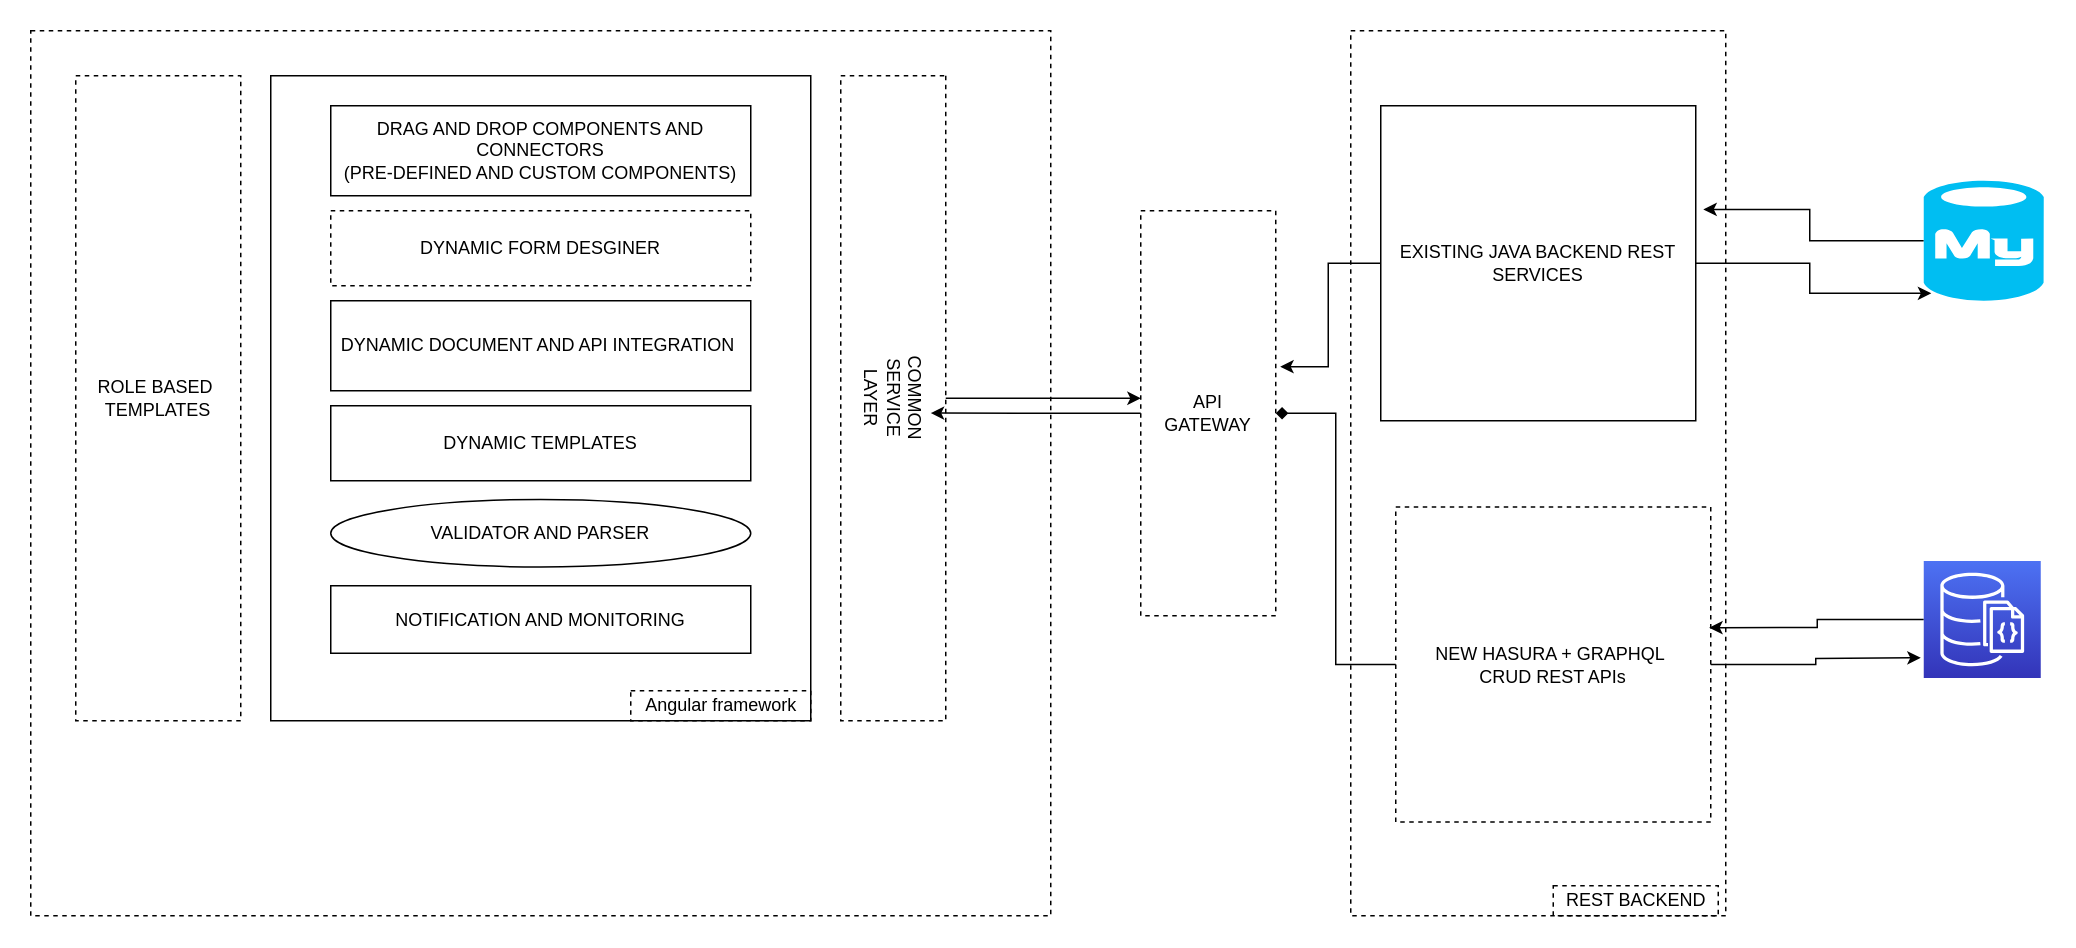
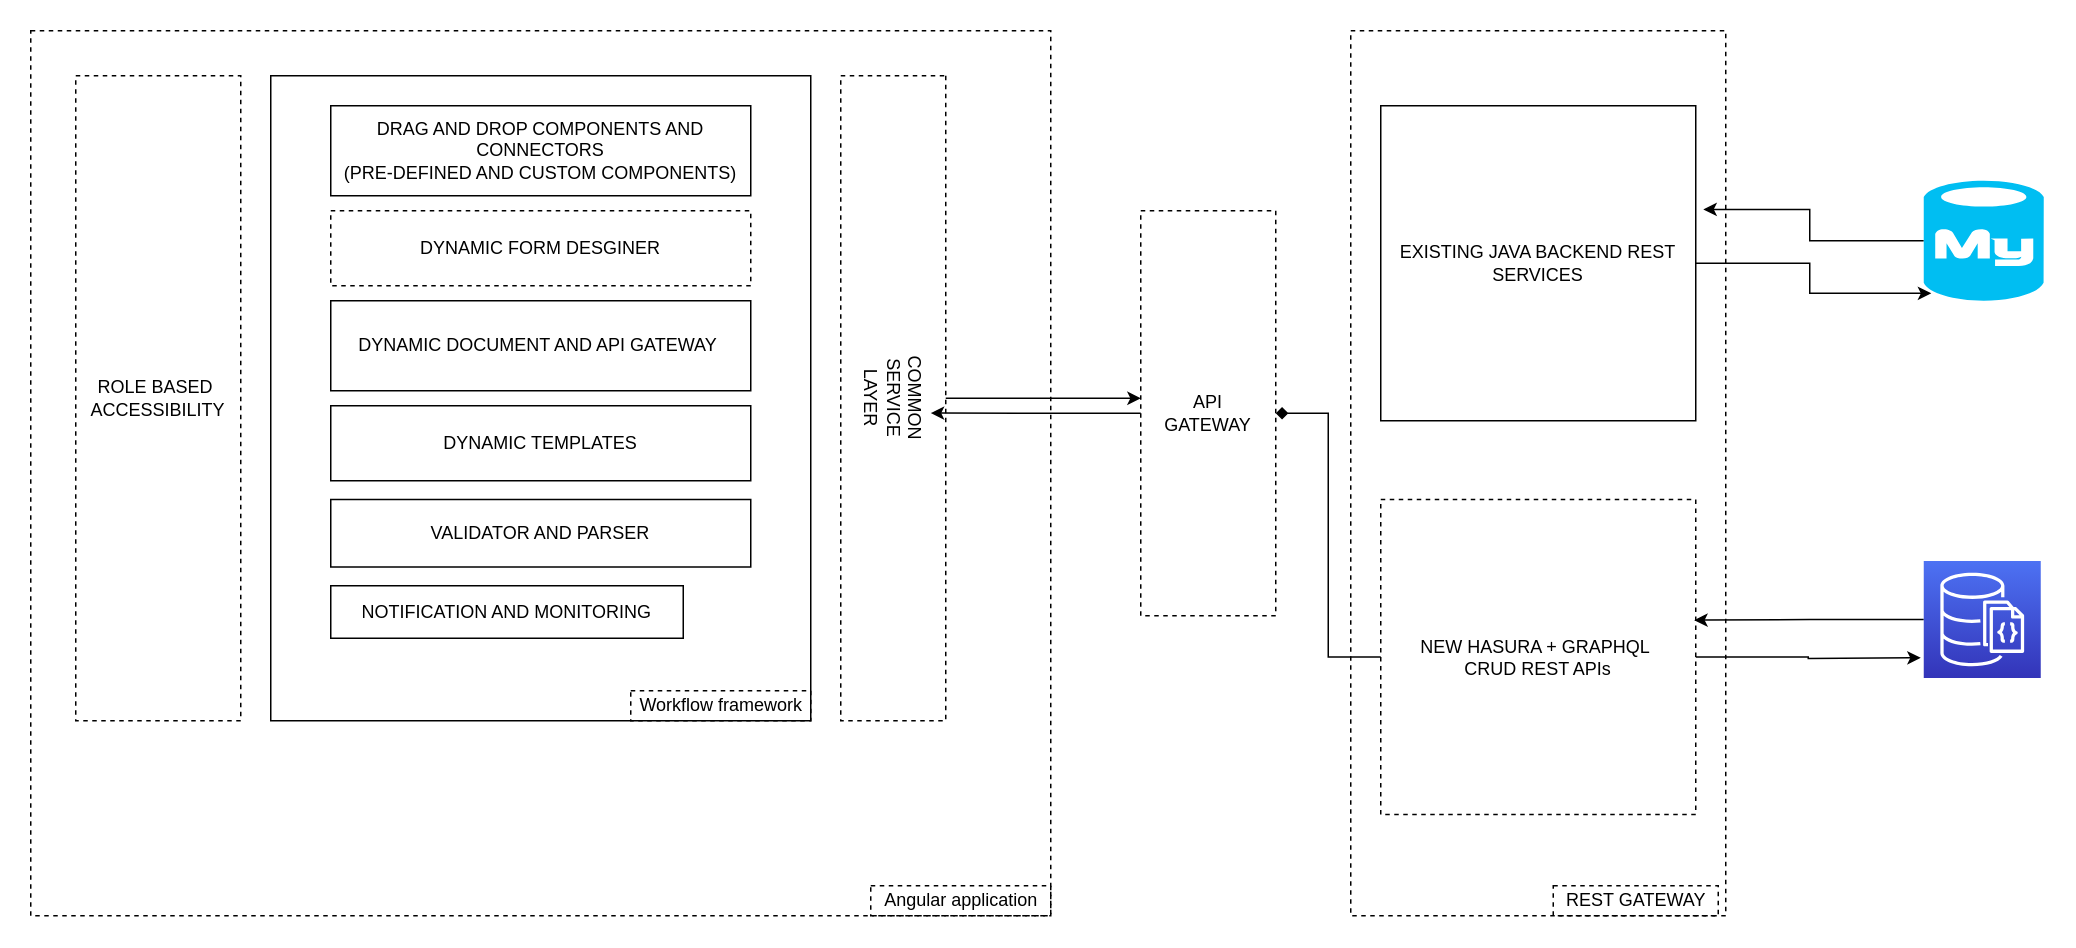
(1328, 307) -> none
(541, 346) -> (541, 346)
(158, 398) -> (158, 398)
(541, 533) -> (541, 533)
(541, 620) -> (507, 612)
(1553, 665) -> (1538, 657)
(722, 706) -> (722, 706)
none -> (961, 901)
(1637, 901) -> (1637, 901)
